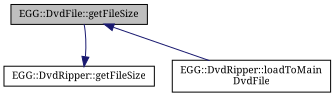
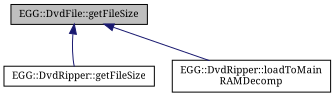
(86, 40) -> (73, 50)
(251, 76) -> (251, 76)
